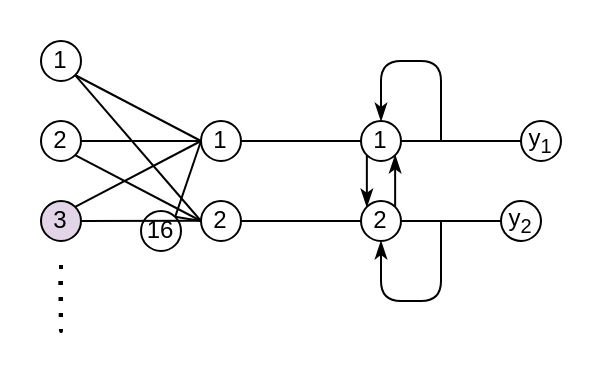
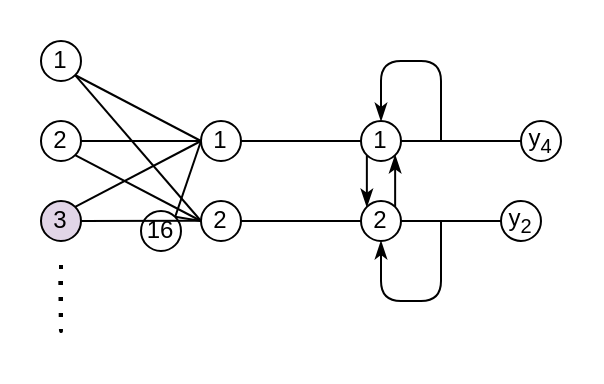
(541, 141) -> (541, 141)
